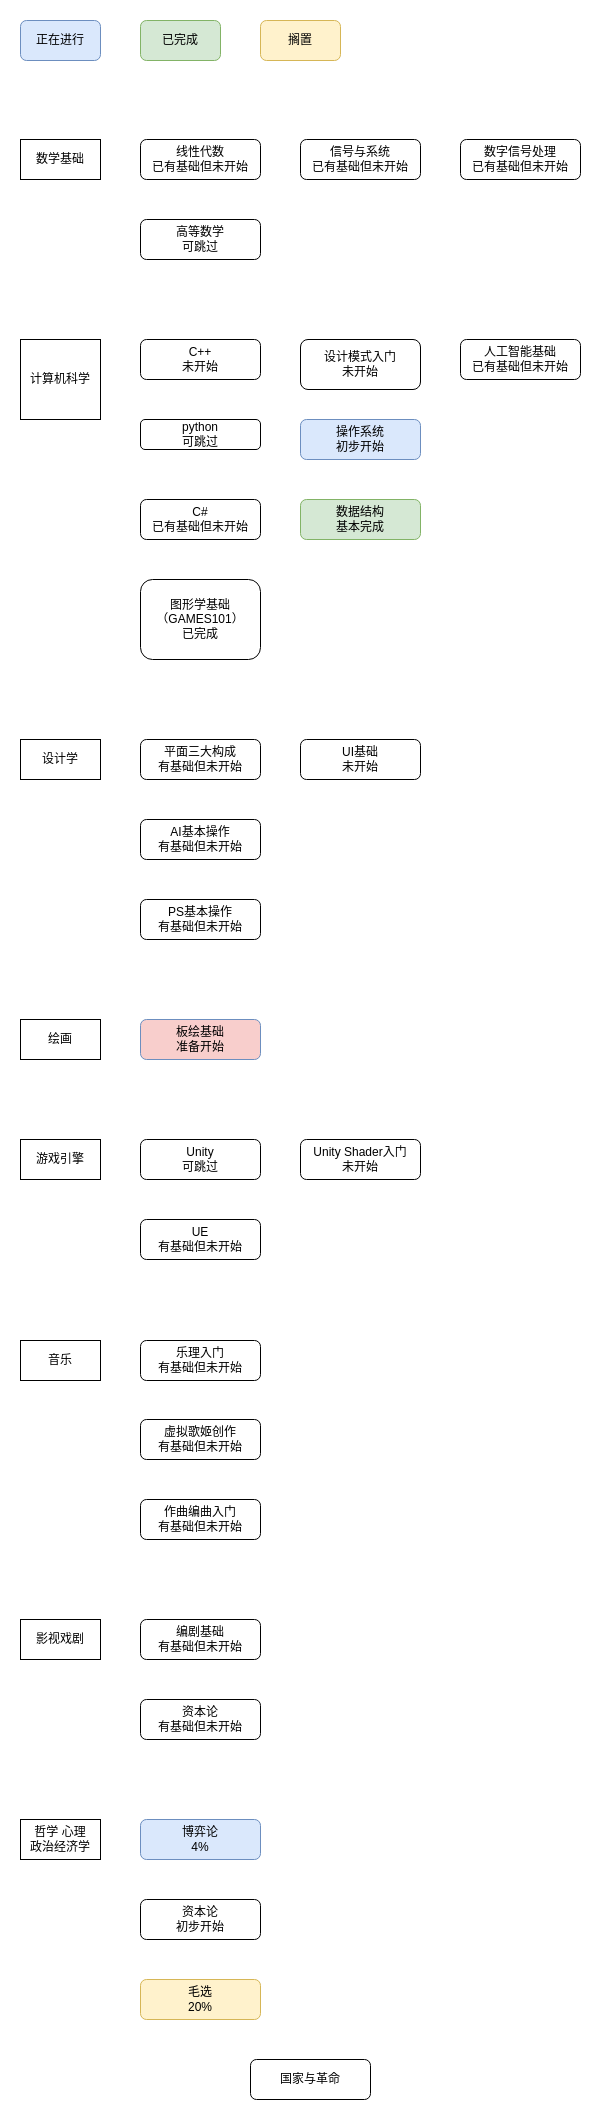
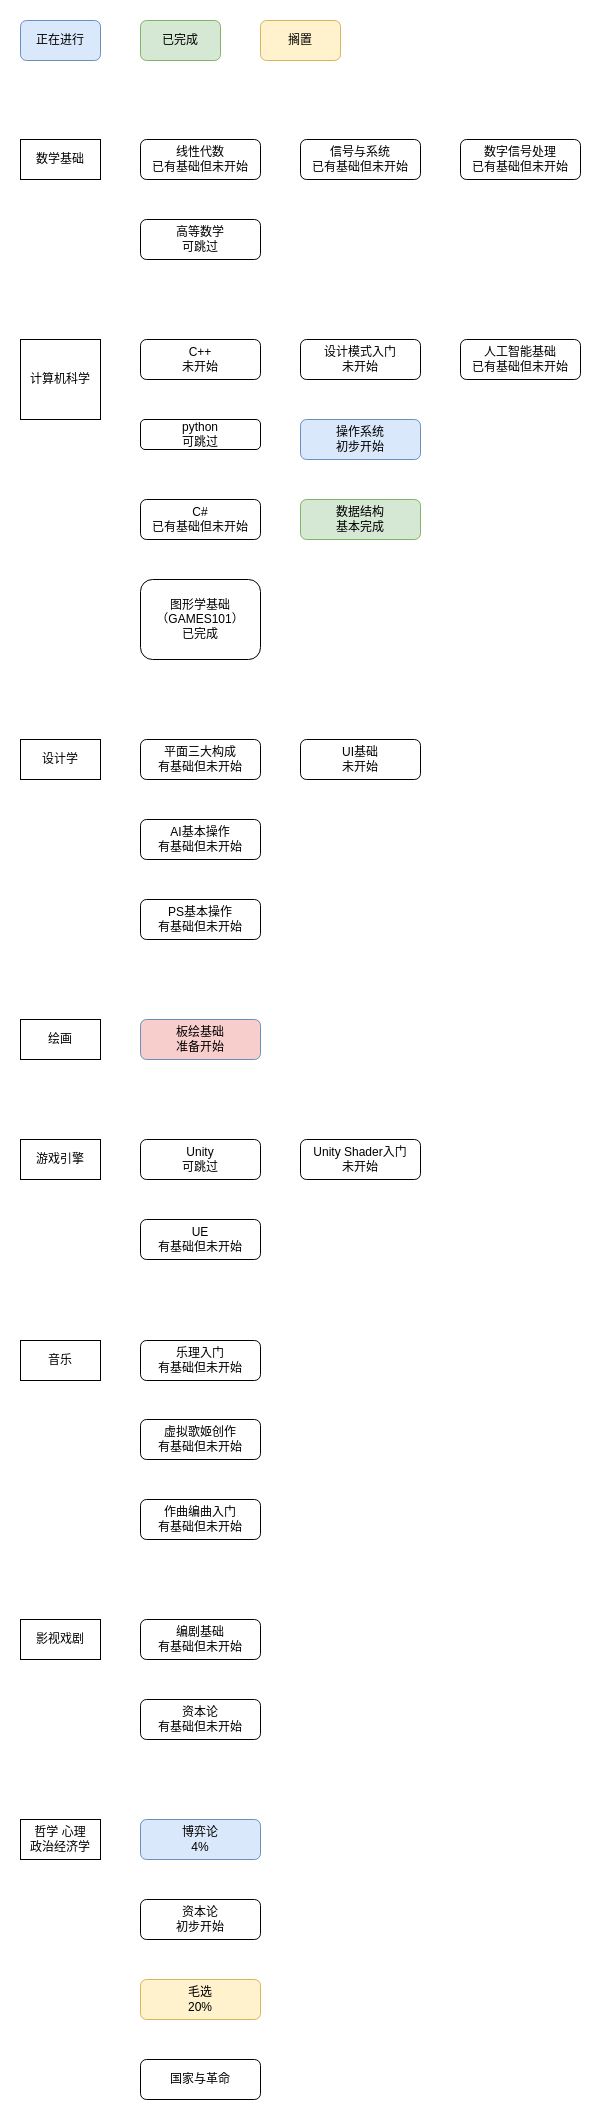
(361, 365) -> (361, 360)
(311, 2080) -> (201, 2080)
